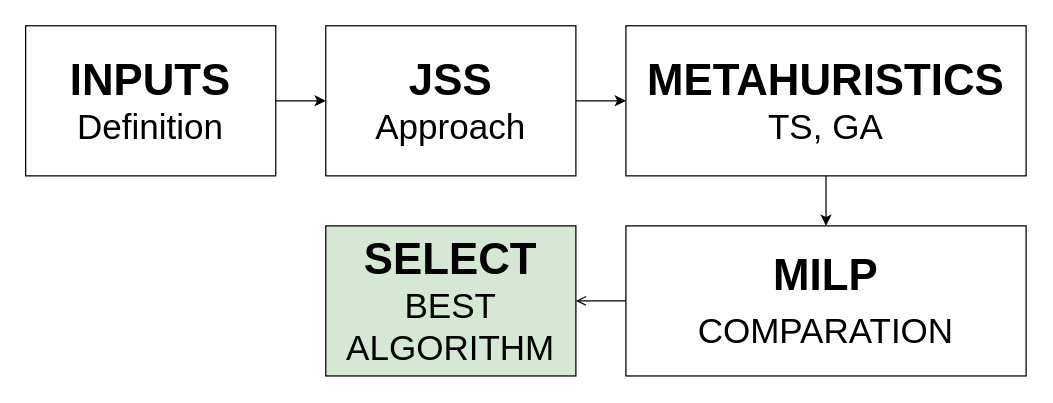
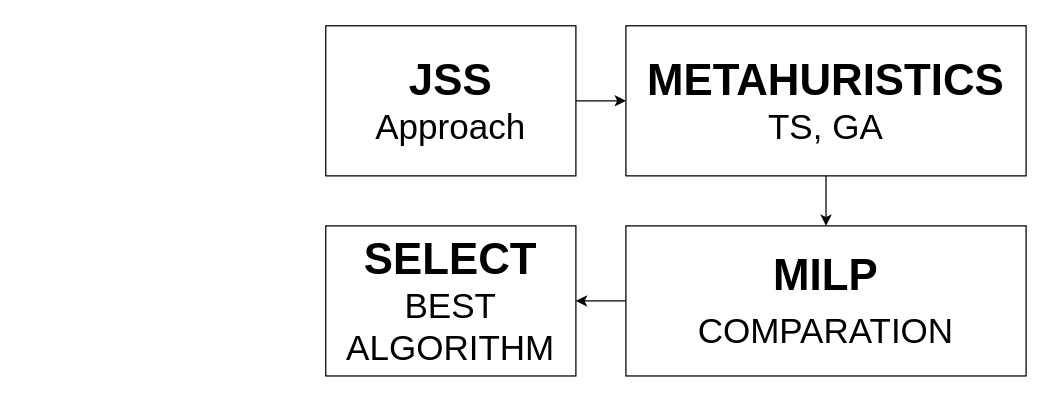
(151, 101) -> none
(297, 101) -> none
(451, 301) -> (451, 301)
(583, 301) -> (586, 301)
